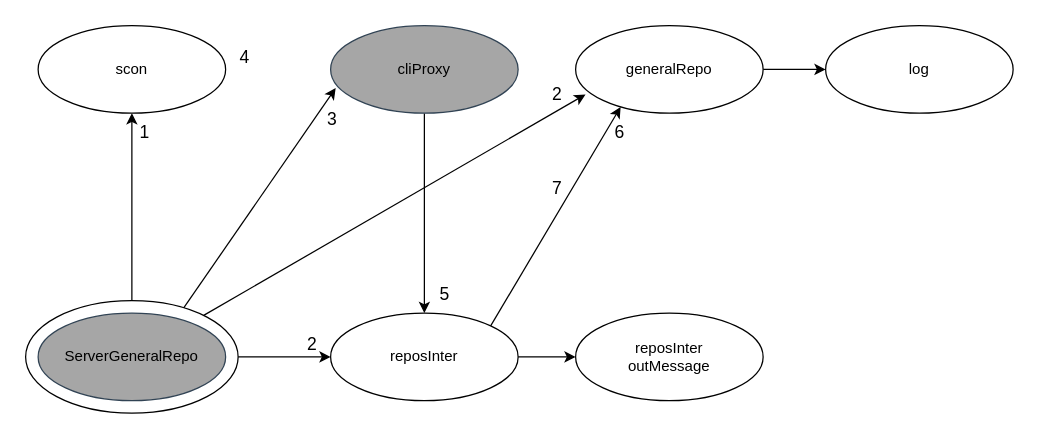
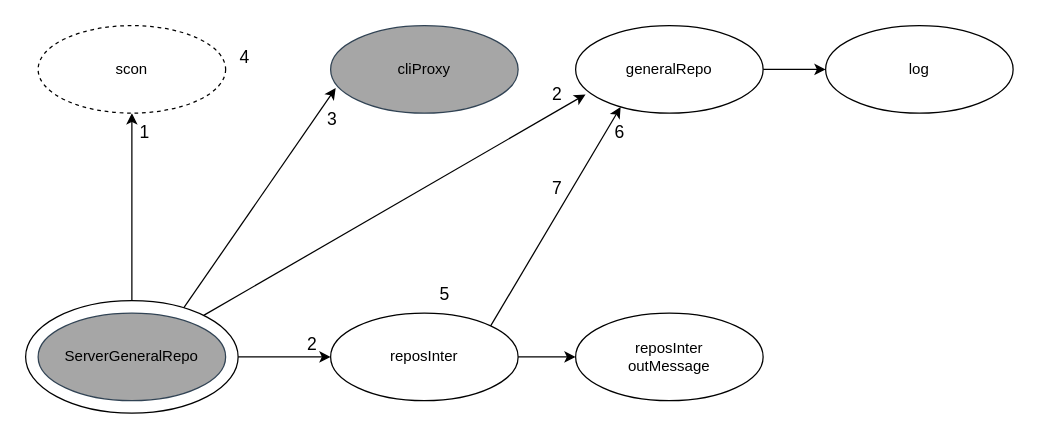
(132, 69) -> (132, 69)
(424, 209) -> none
